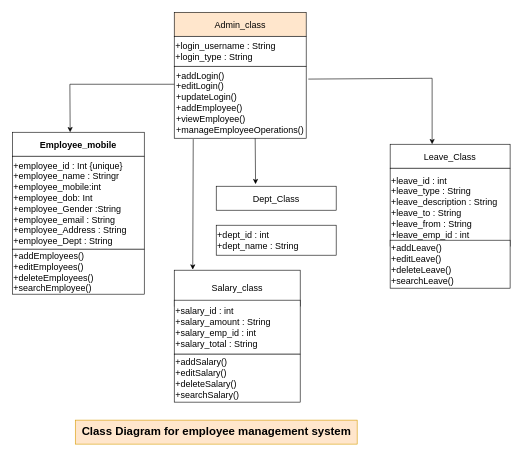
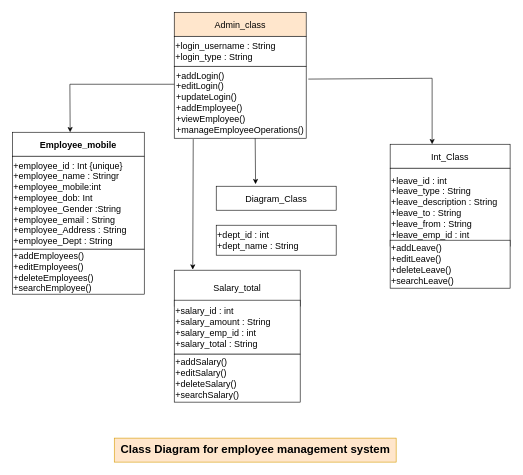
(450, 156) -> (450, 156)
(276, 198) -> (276, 198)
(237, 288) -> (237, 288)
(216, 432) -> (255, 450)
